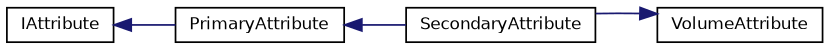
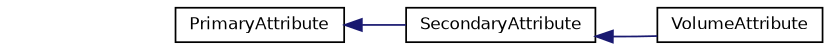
(618, 13) -> (635, 36)
(60, 25) -> none
